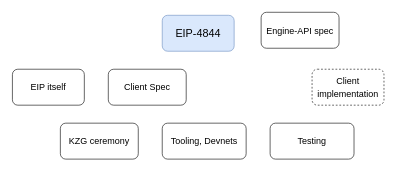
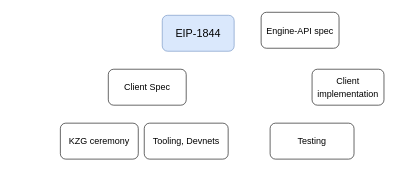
(198, 33) -> (198, 33)
(48, 87) -> none
(348, 87) -> (348, 87)
(204, 141) -> (186, 141)
